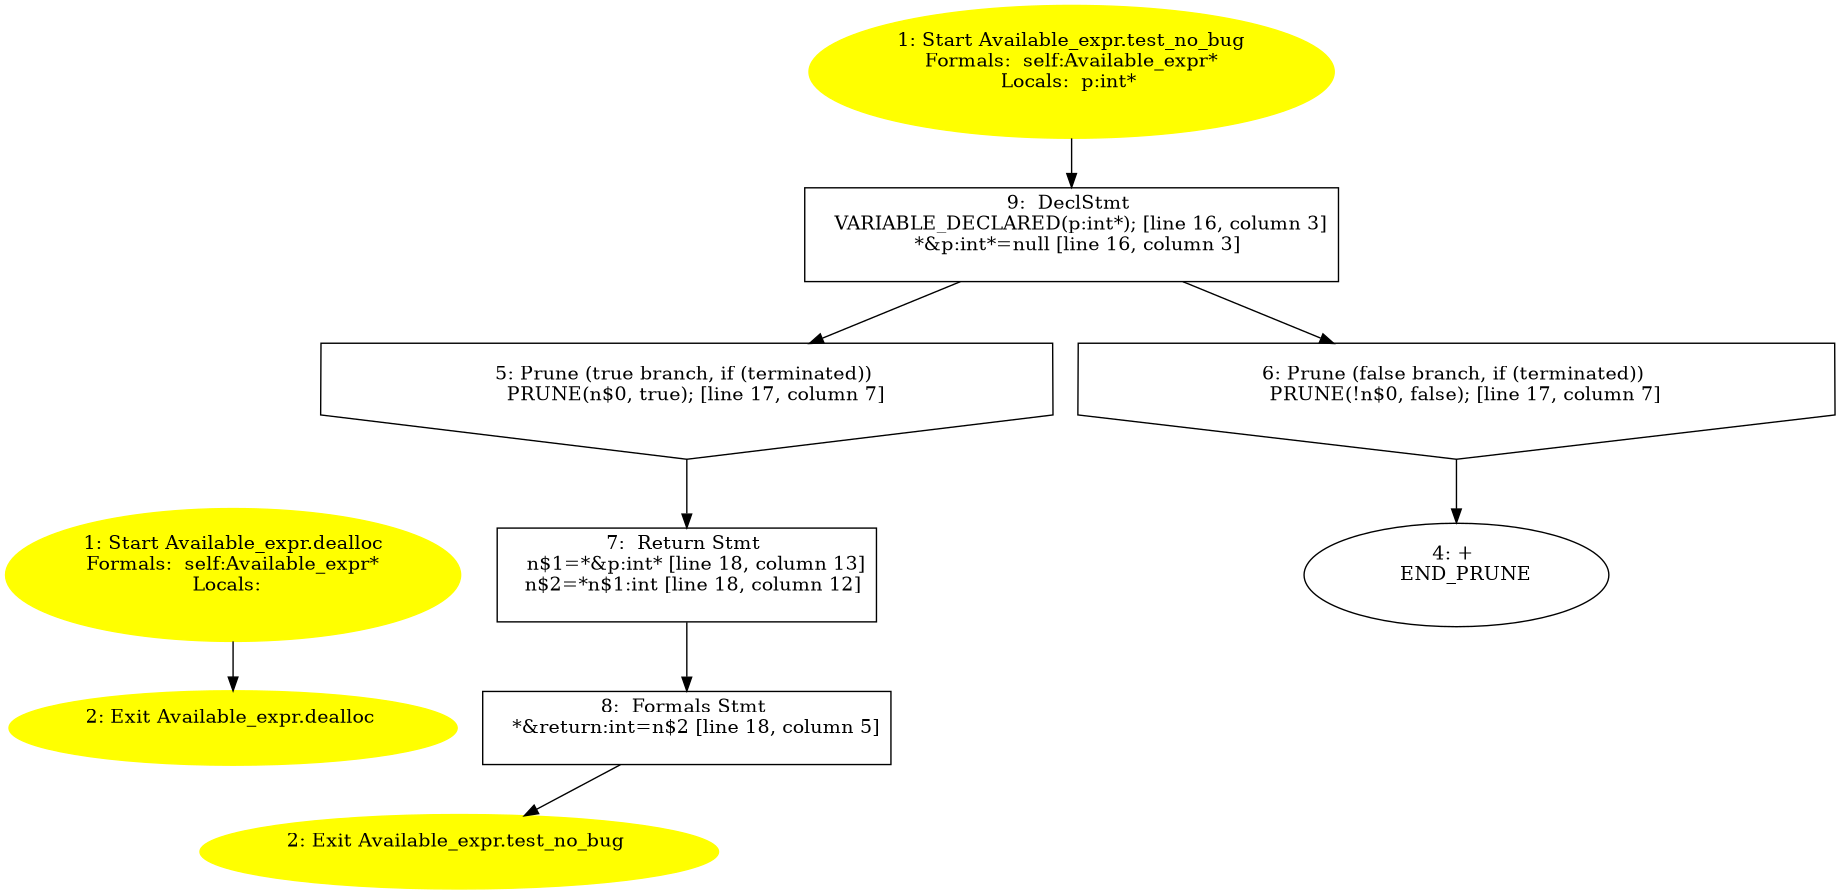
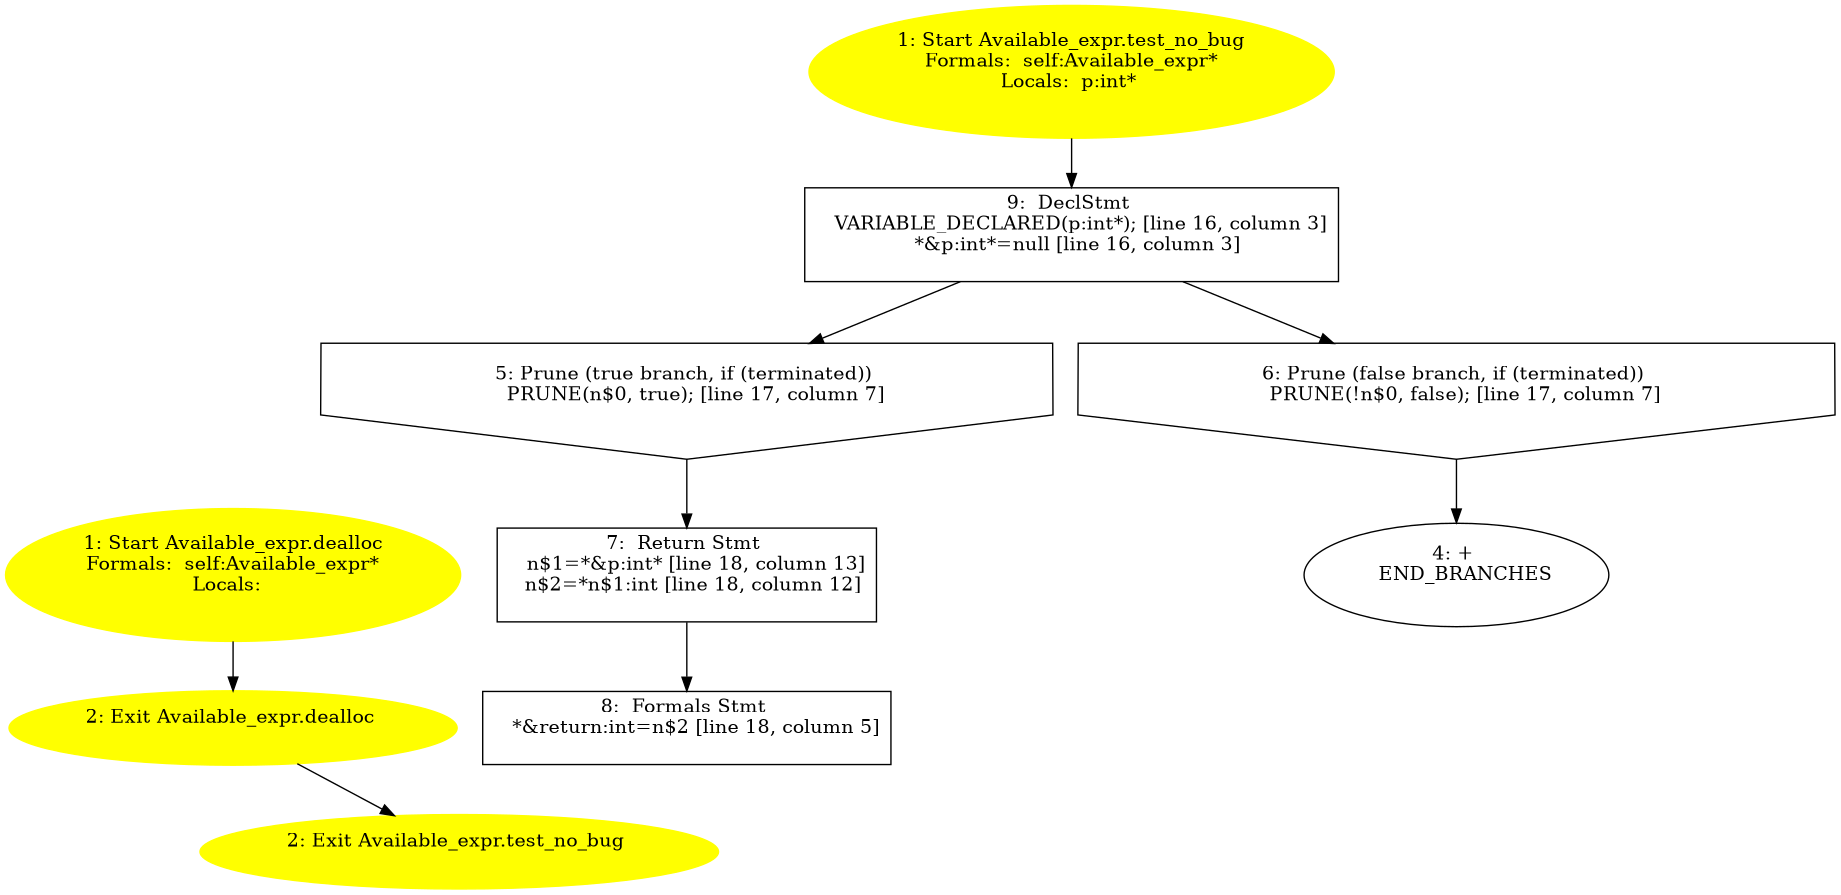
(1456, 575) -> (1456, 575)
(578, 787) -> (340, 786)
